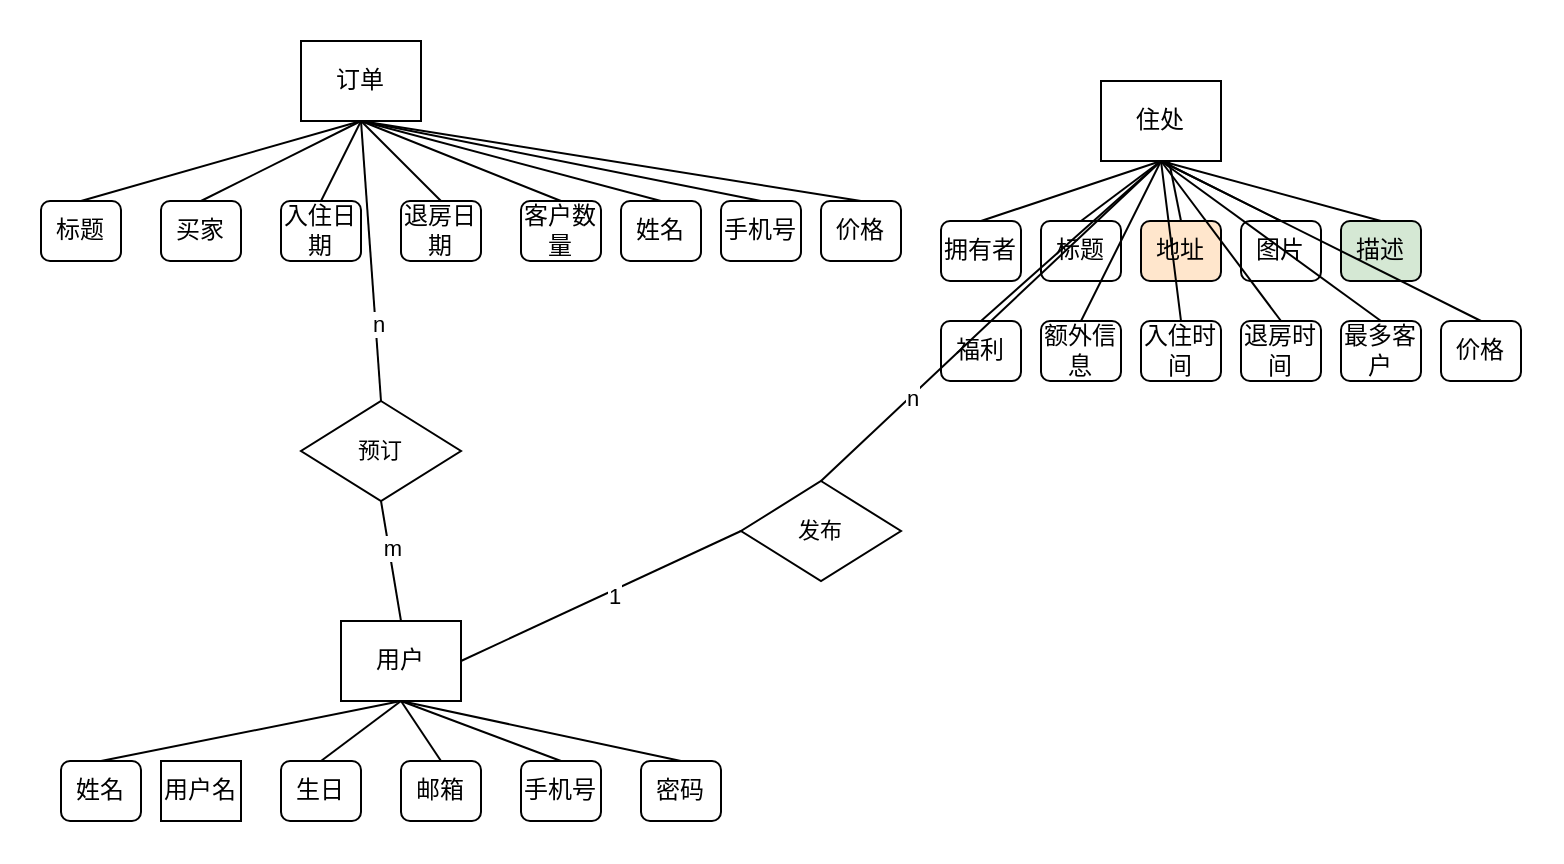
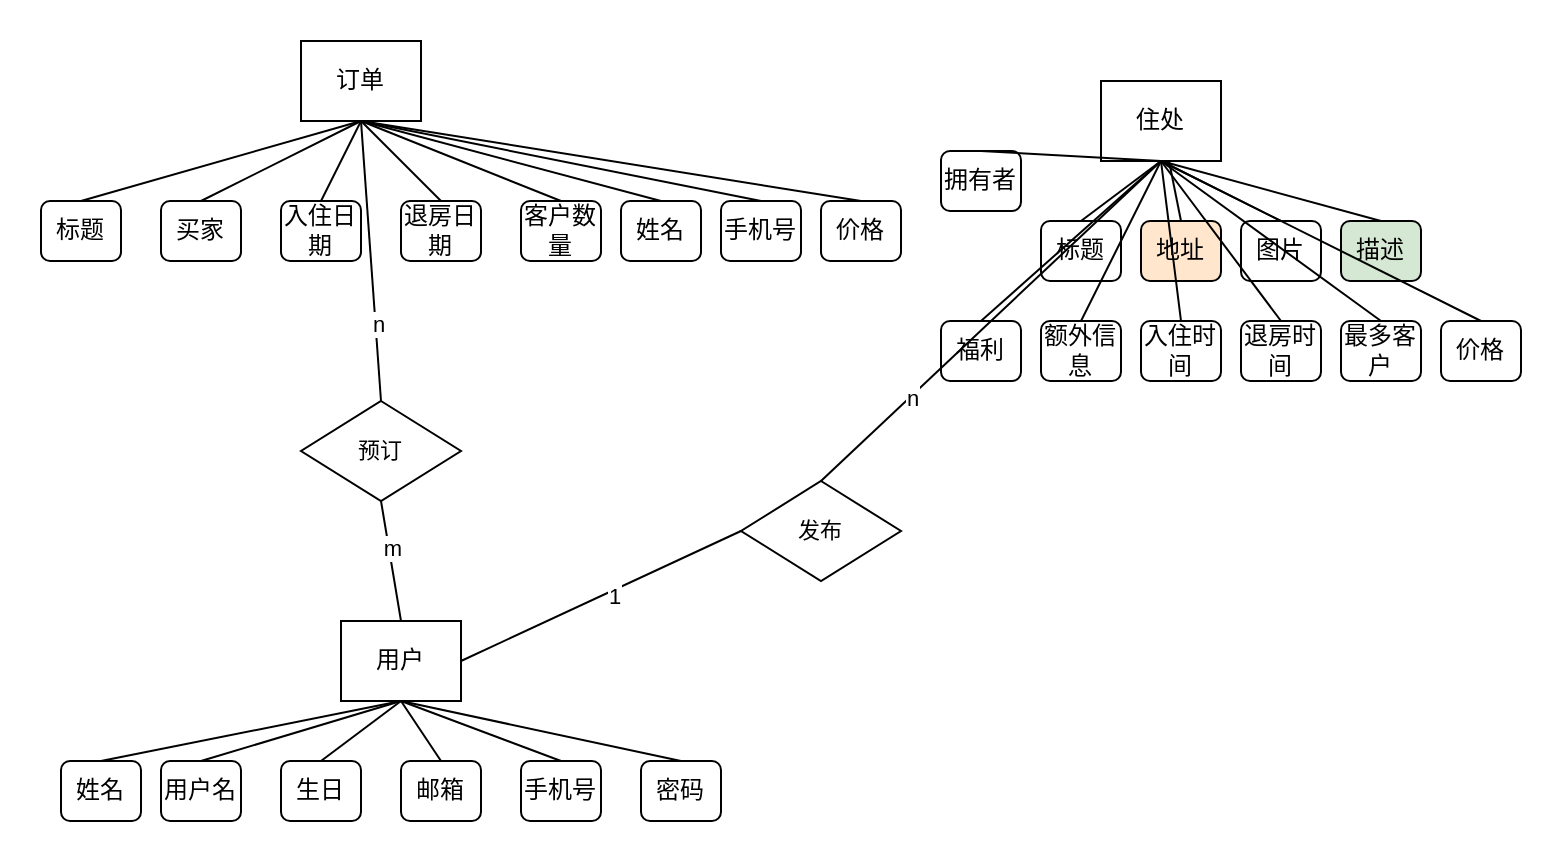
(981, 251) -> (981, 181)
none -> (287, 735)
(201, 791) -> (201, 791)
